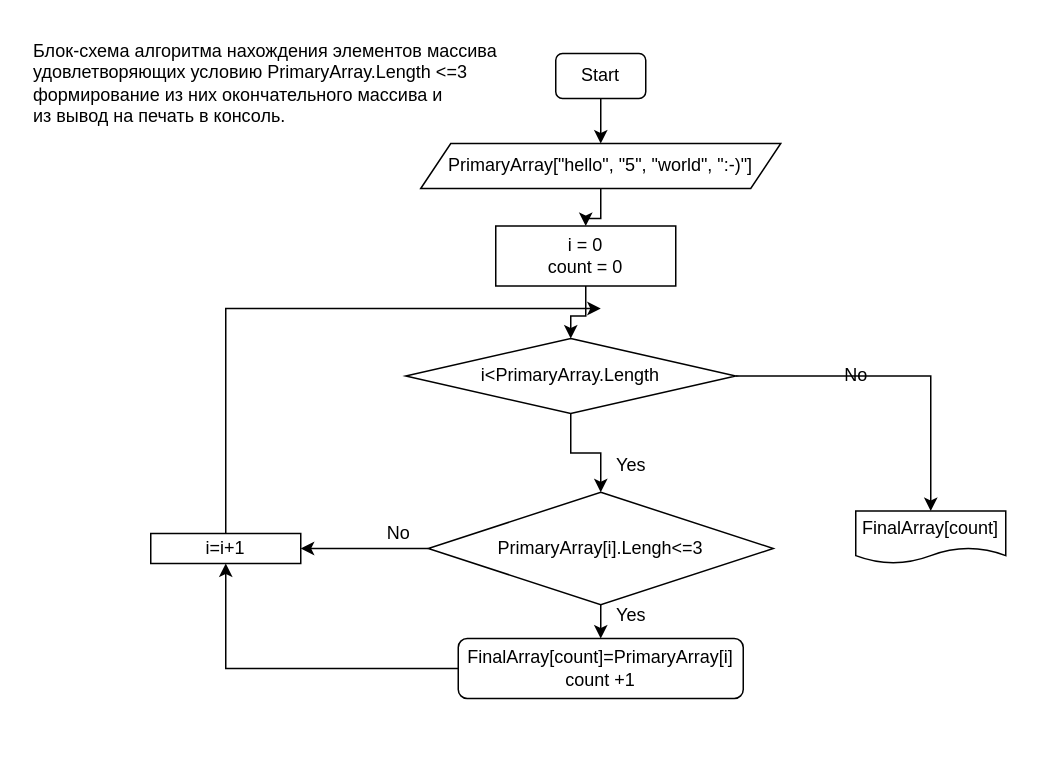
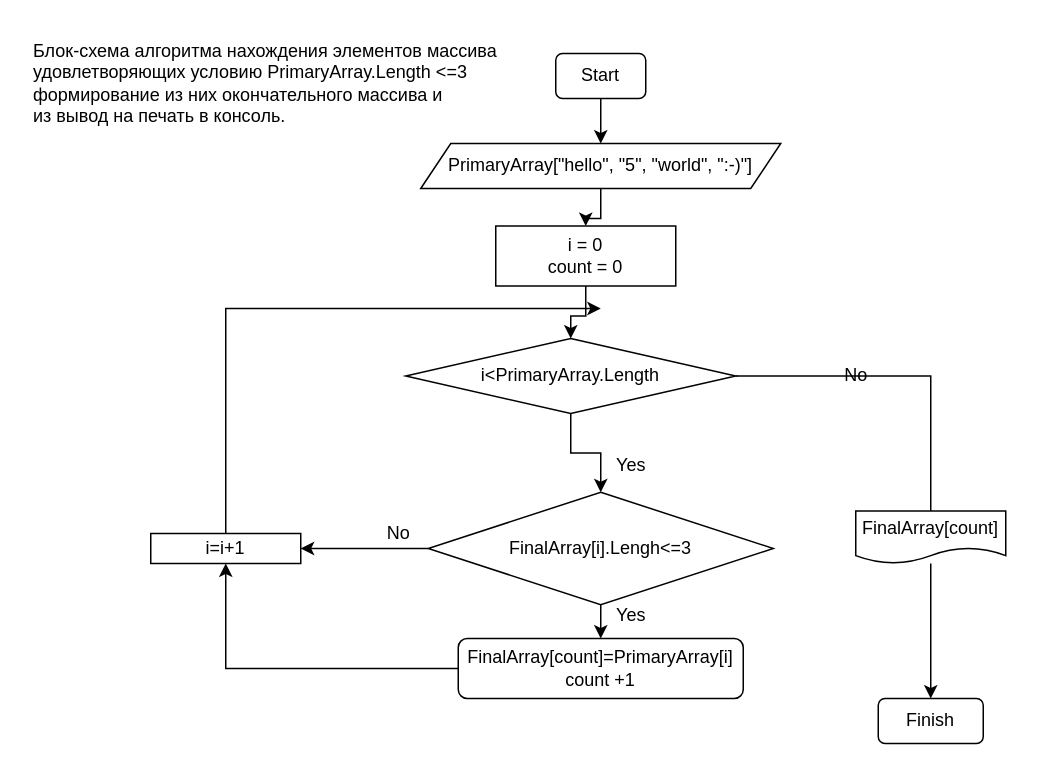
(931, 499) -> (931, 503)
(601, 548) -> (601, 548)
none -> (931, 625)
none -> (931, 721)
